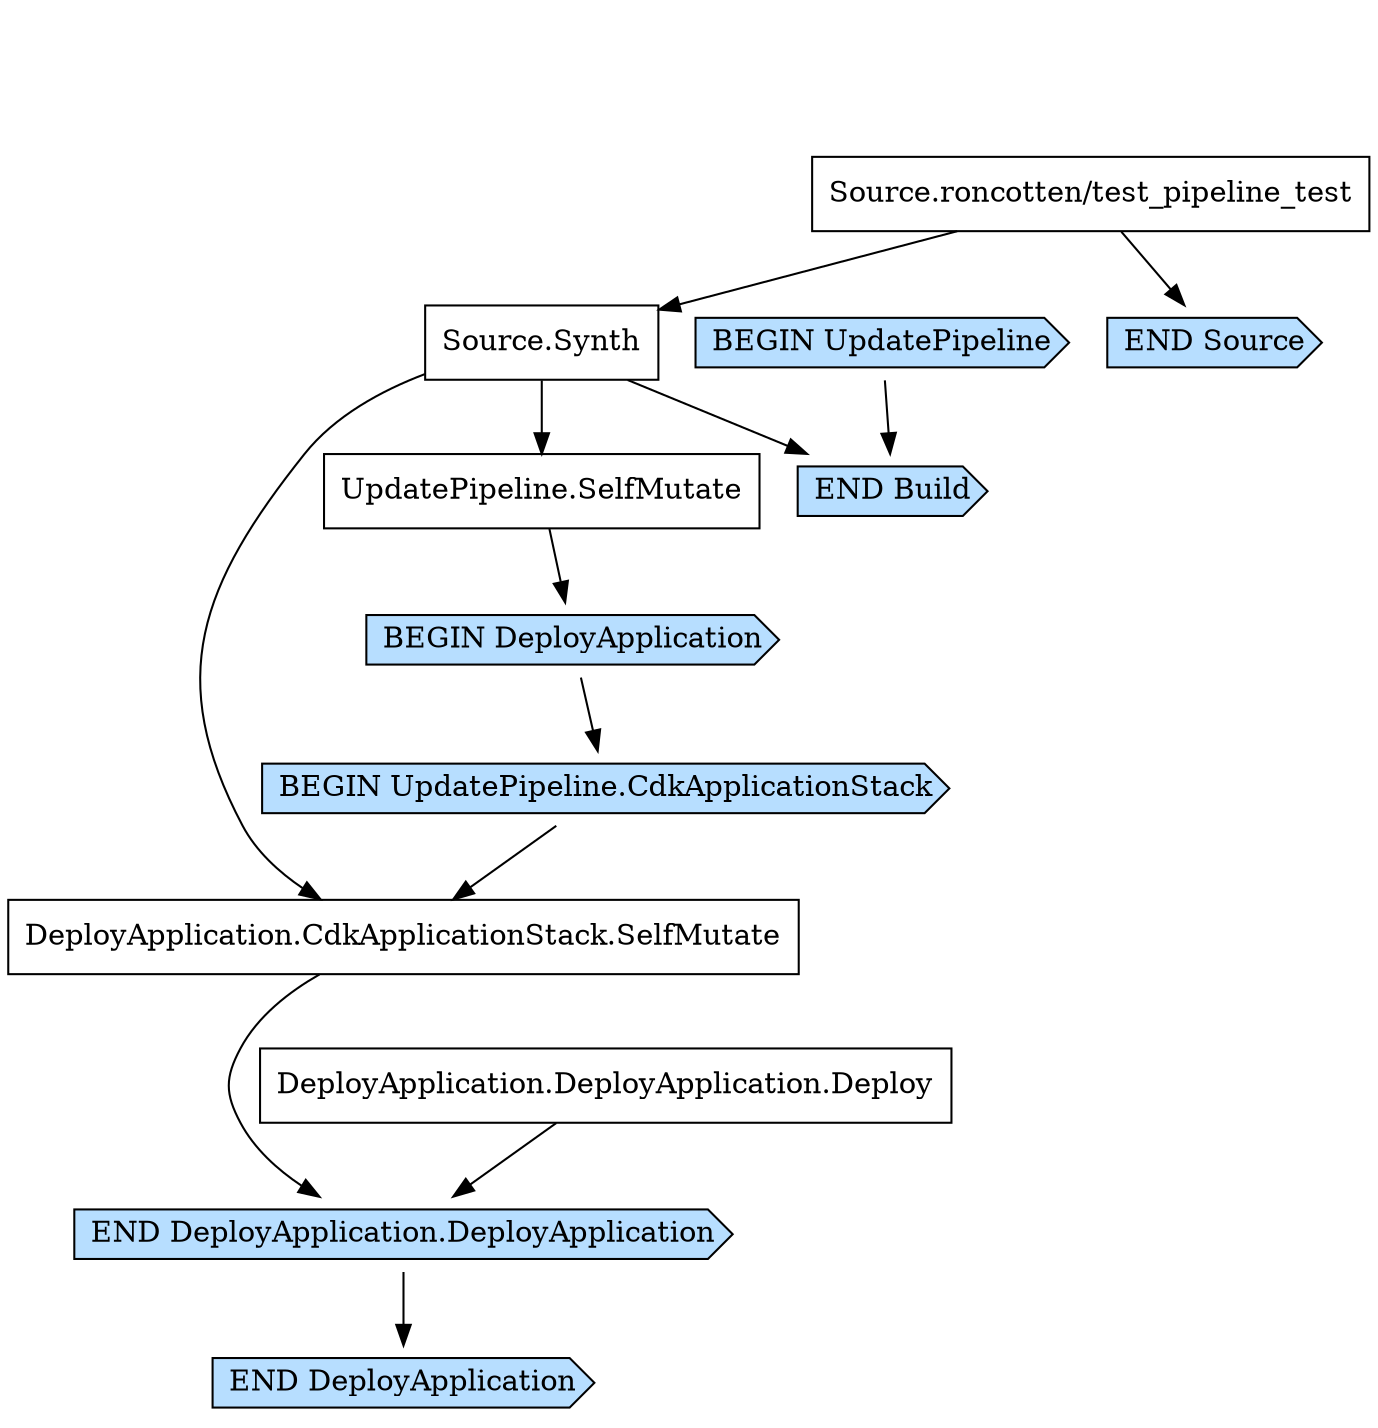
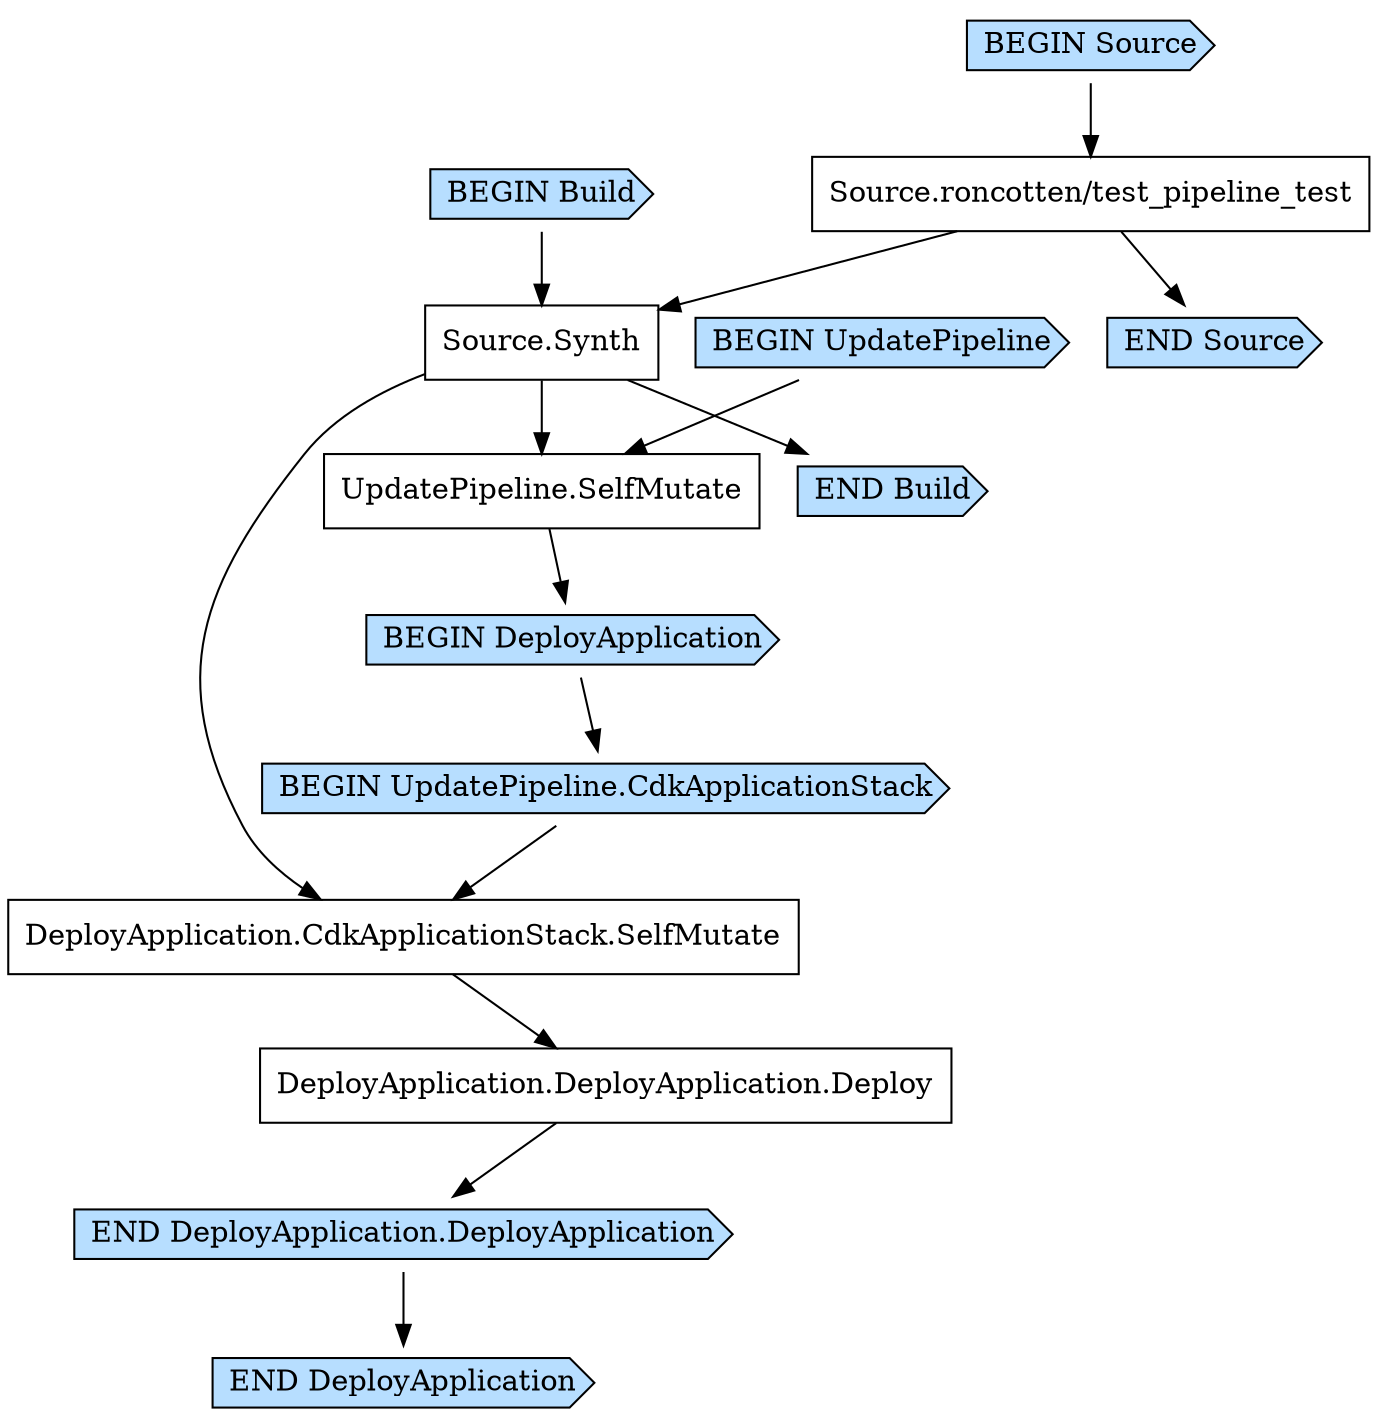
none -> (1091, 45)
none -> (542, 194)
(887, 407) -> (733, 408)
(230, 1075) -> (496, 1005)
